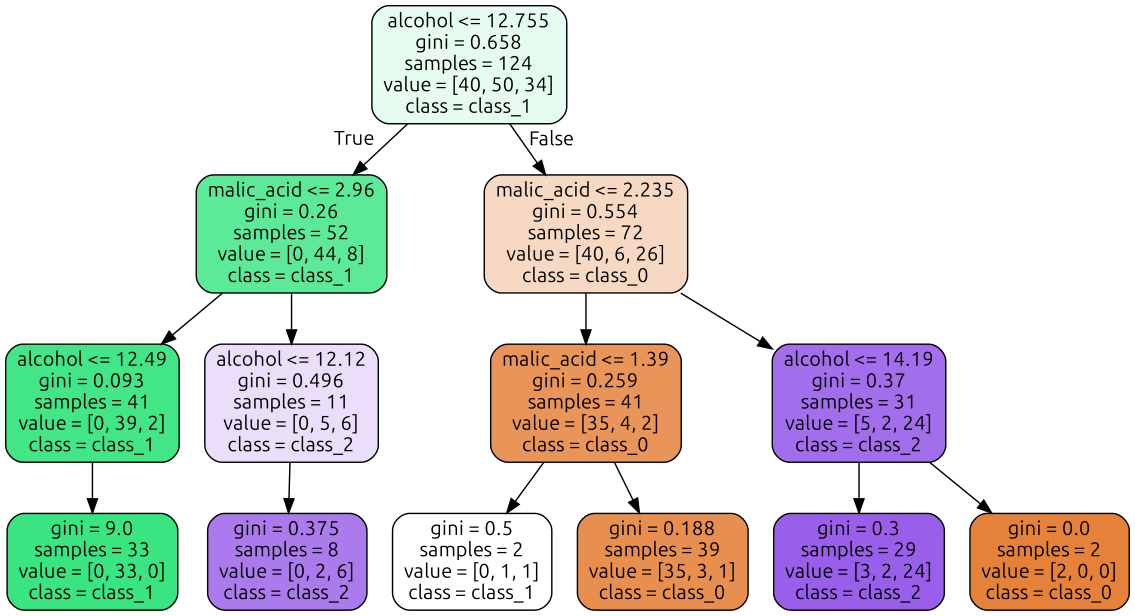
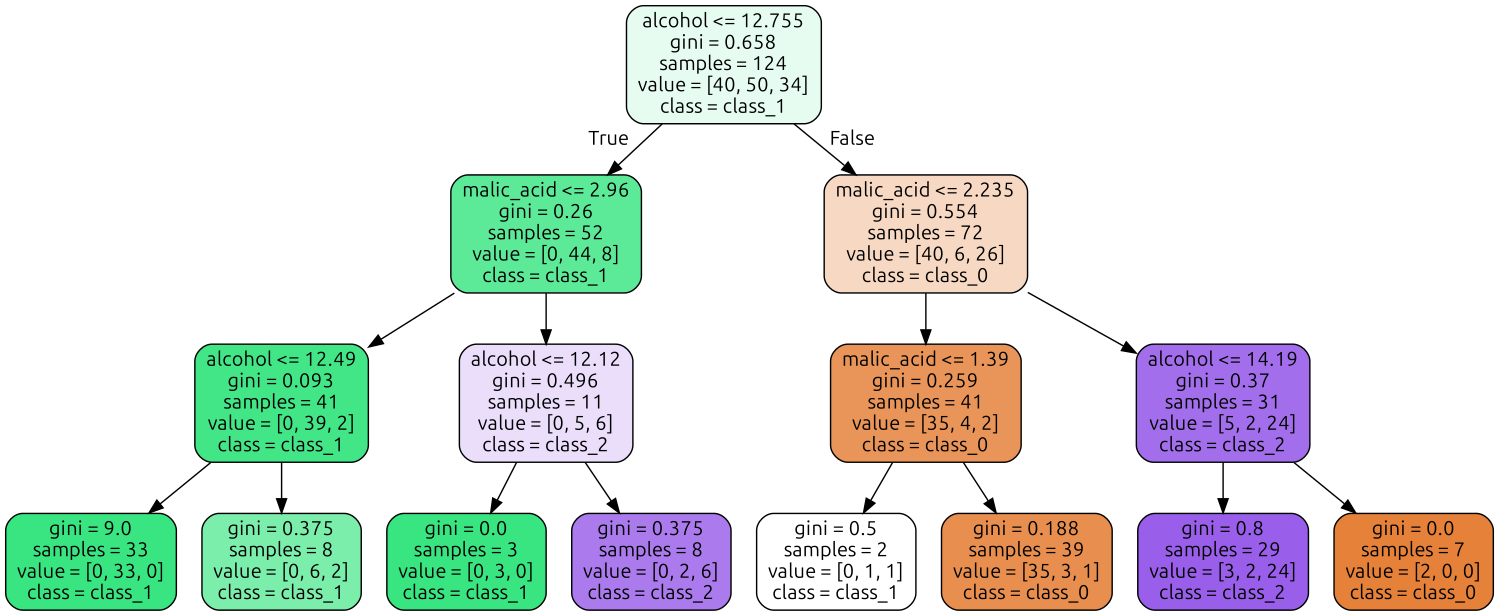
none -> (282, 562)
none -> (466, 562)
(859, 562) -> (1223, 562)
(1050, 562) -> (1414, 562)
